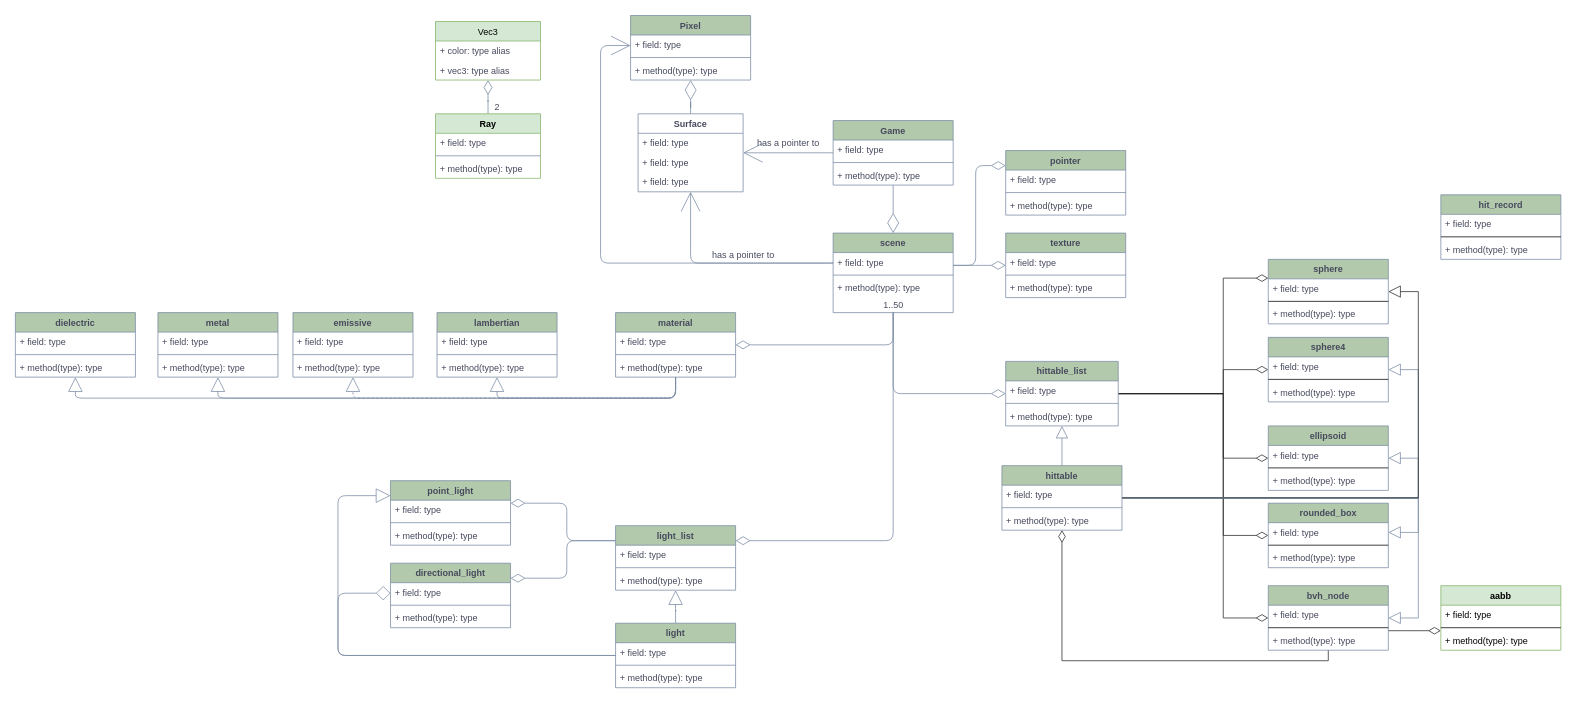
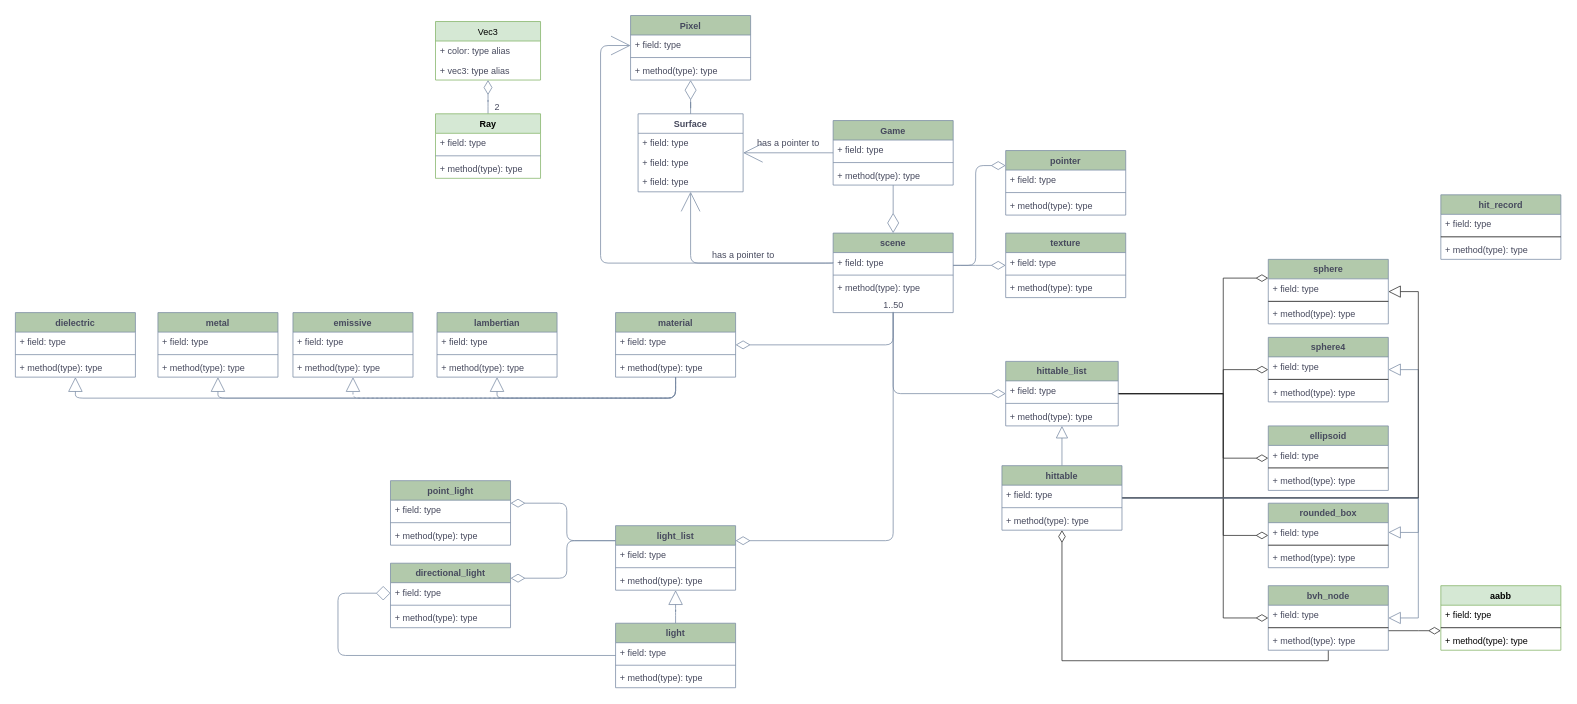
(1407, 458) -> none
(338, 528) -> none
